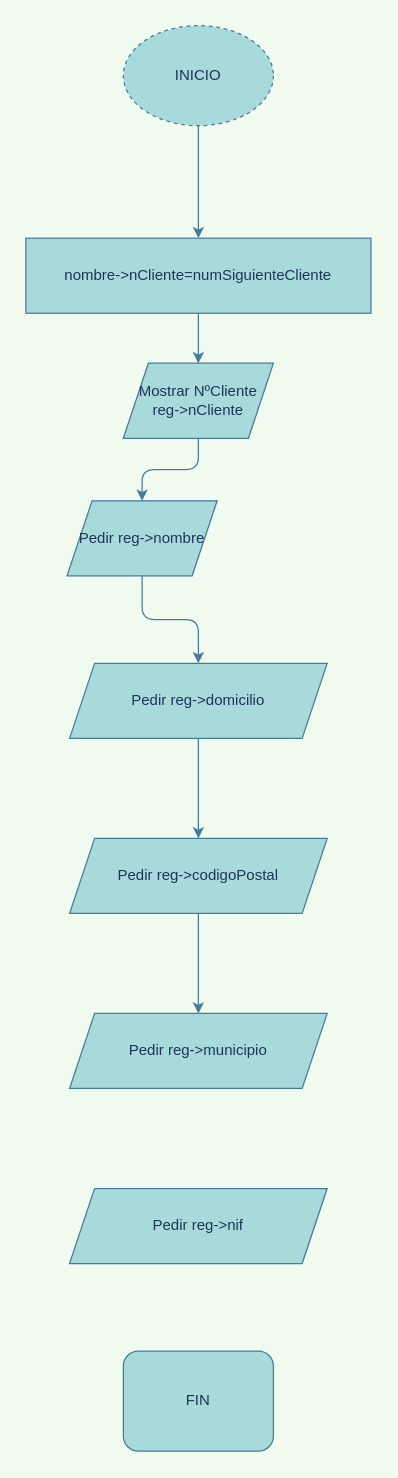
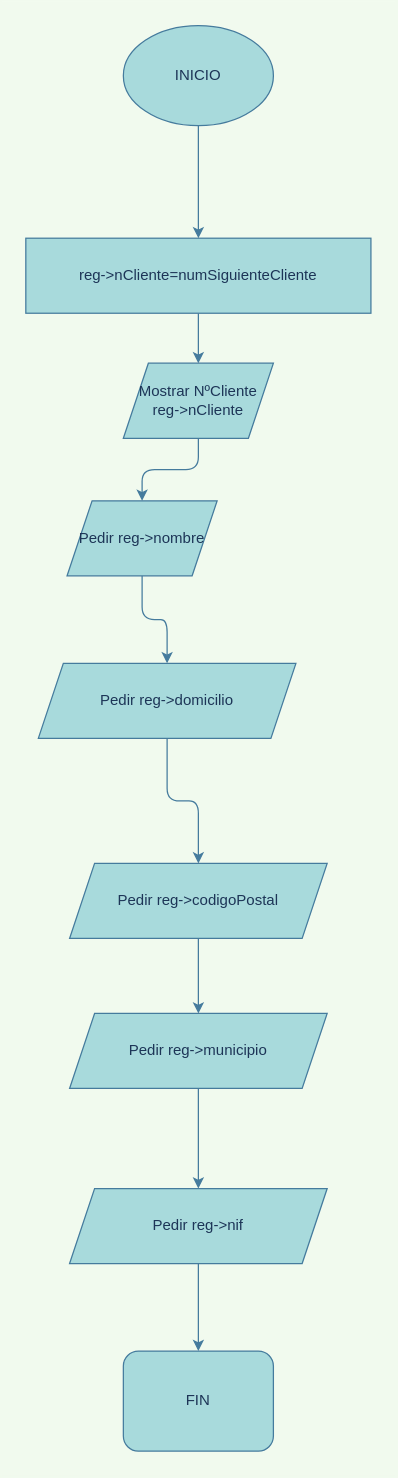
(198, 76) -> (198, 76)
(198, 276) -> (198, 276)
(198, 701) -> (167, 701)
(198, 876) -> (198, 901)
none -> (198, 1134)
none -> (198, 1302)
